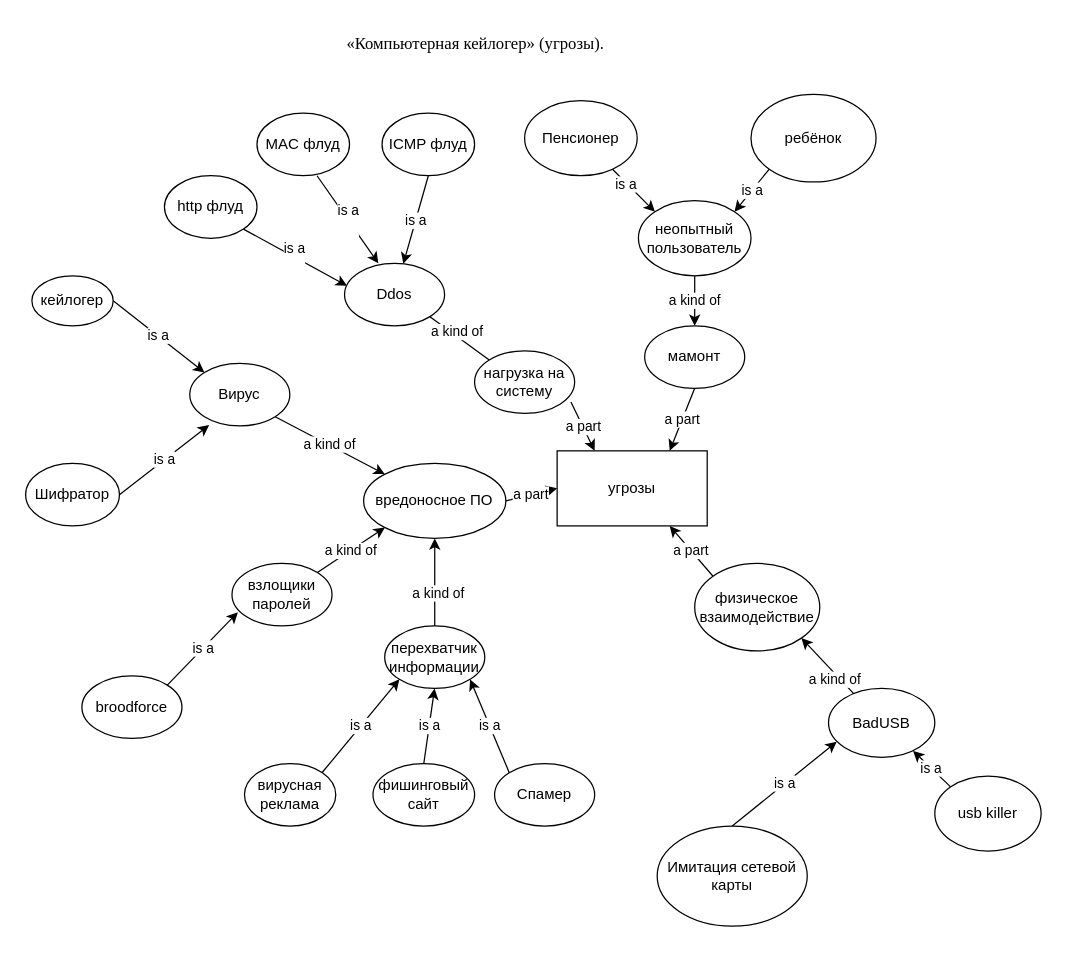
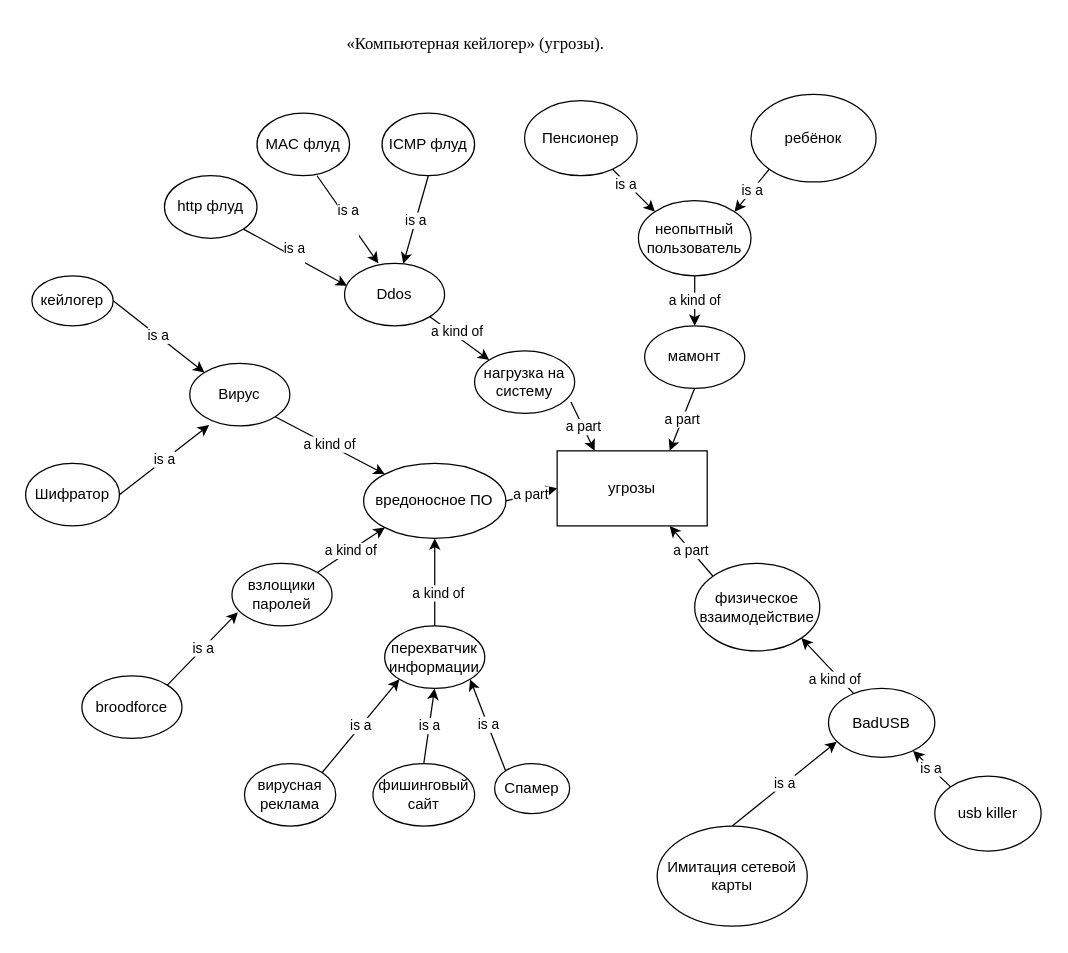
(483, 356) -> (481, 354)
(544, 794) -> (532, 788)
